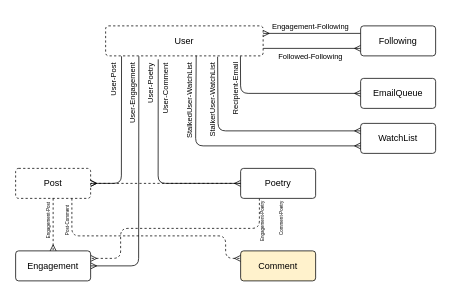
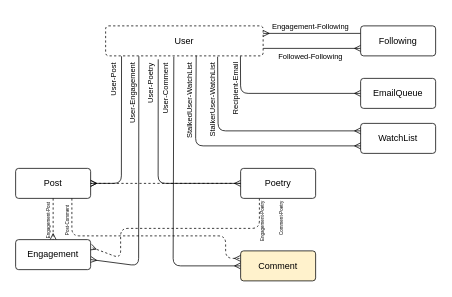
(53, 183) -> (53, 183)
none -> (173, 192)
(53, 266) -> (53, 255)
